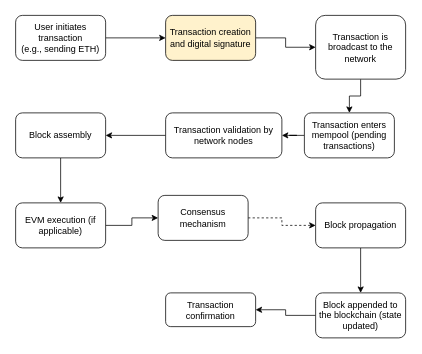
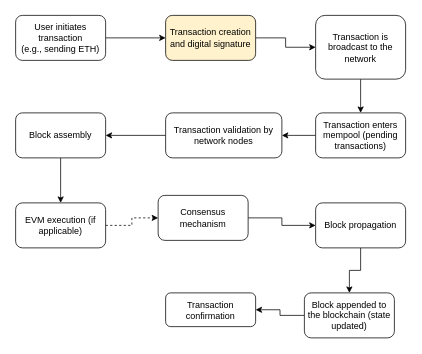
(349, 135) -> (360, 135)
(282, 218) -> (282, 218)
(132, 224) -> (132, 224)
(360, 315) -> (349, 315)
